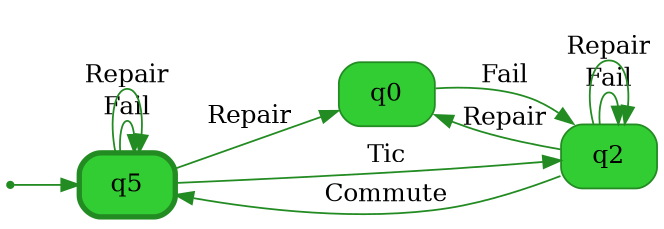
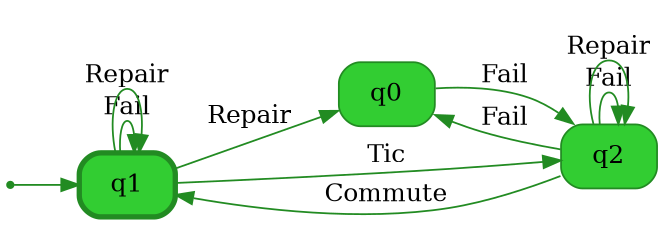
(505, 118) -> (505, 118)
(127, 185) -> (127, 185)
